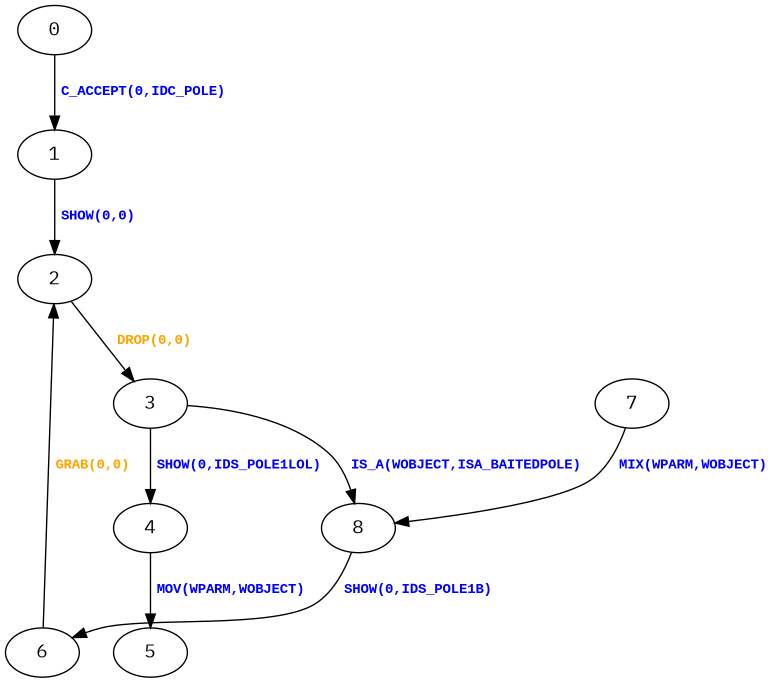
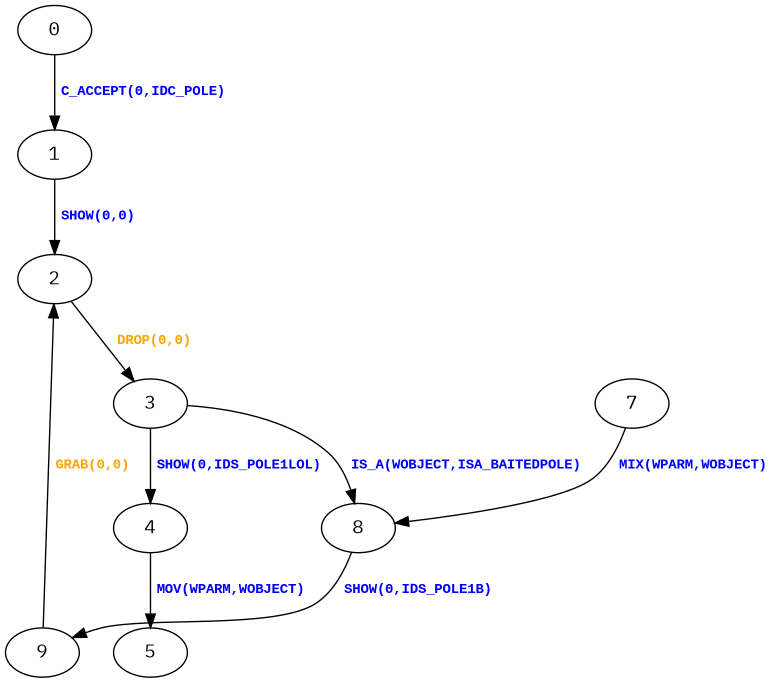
(42, 653) -> (42, 653)
